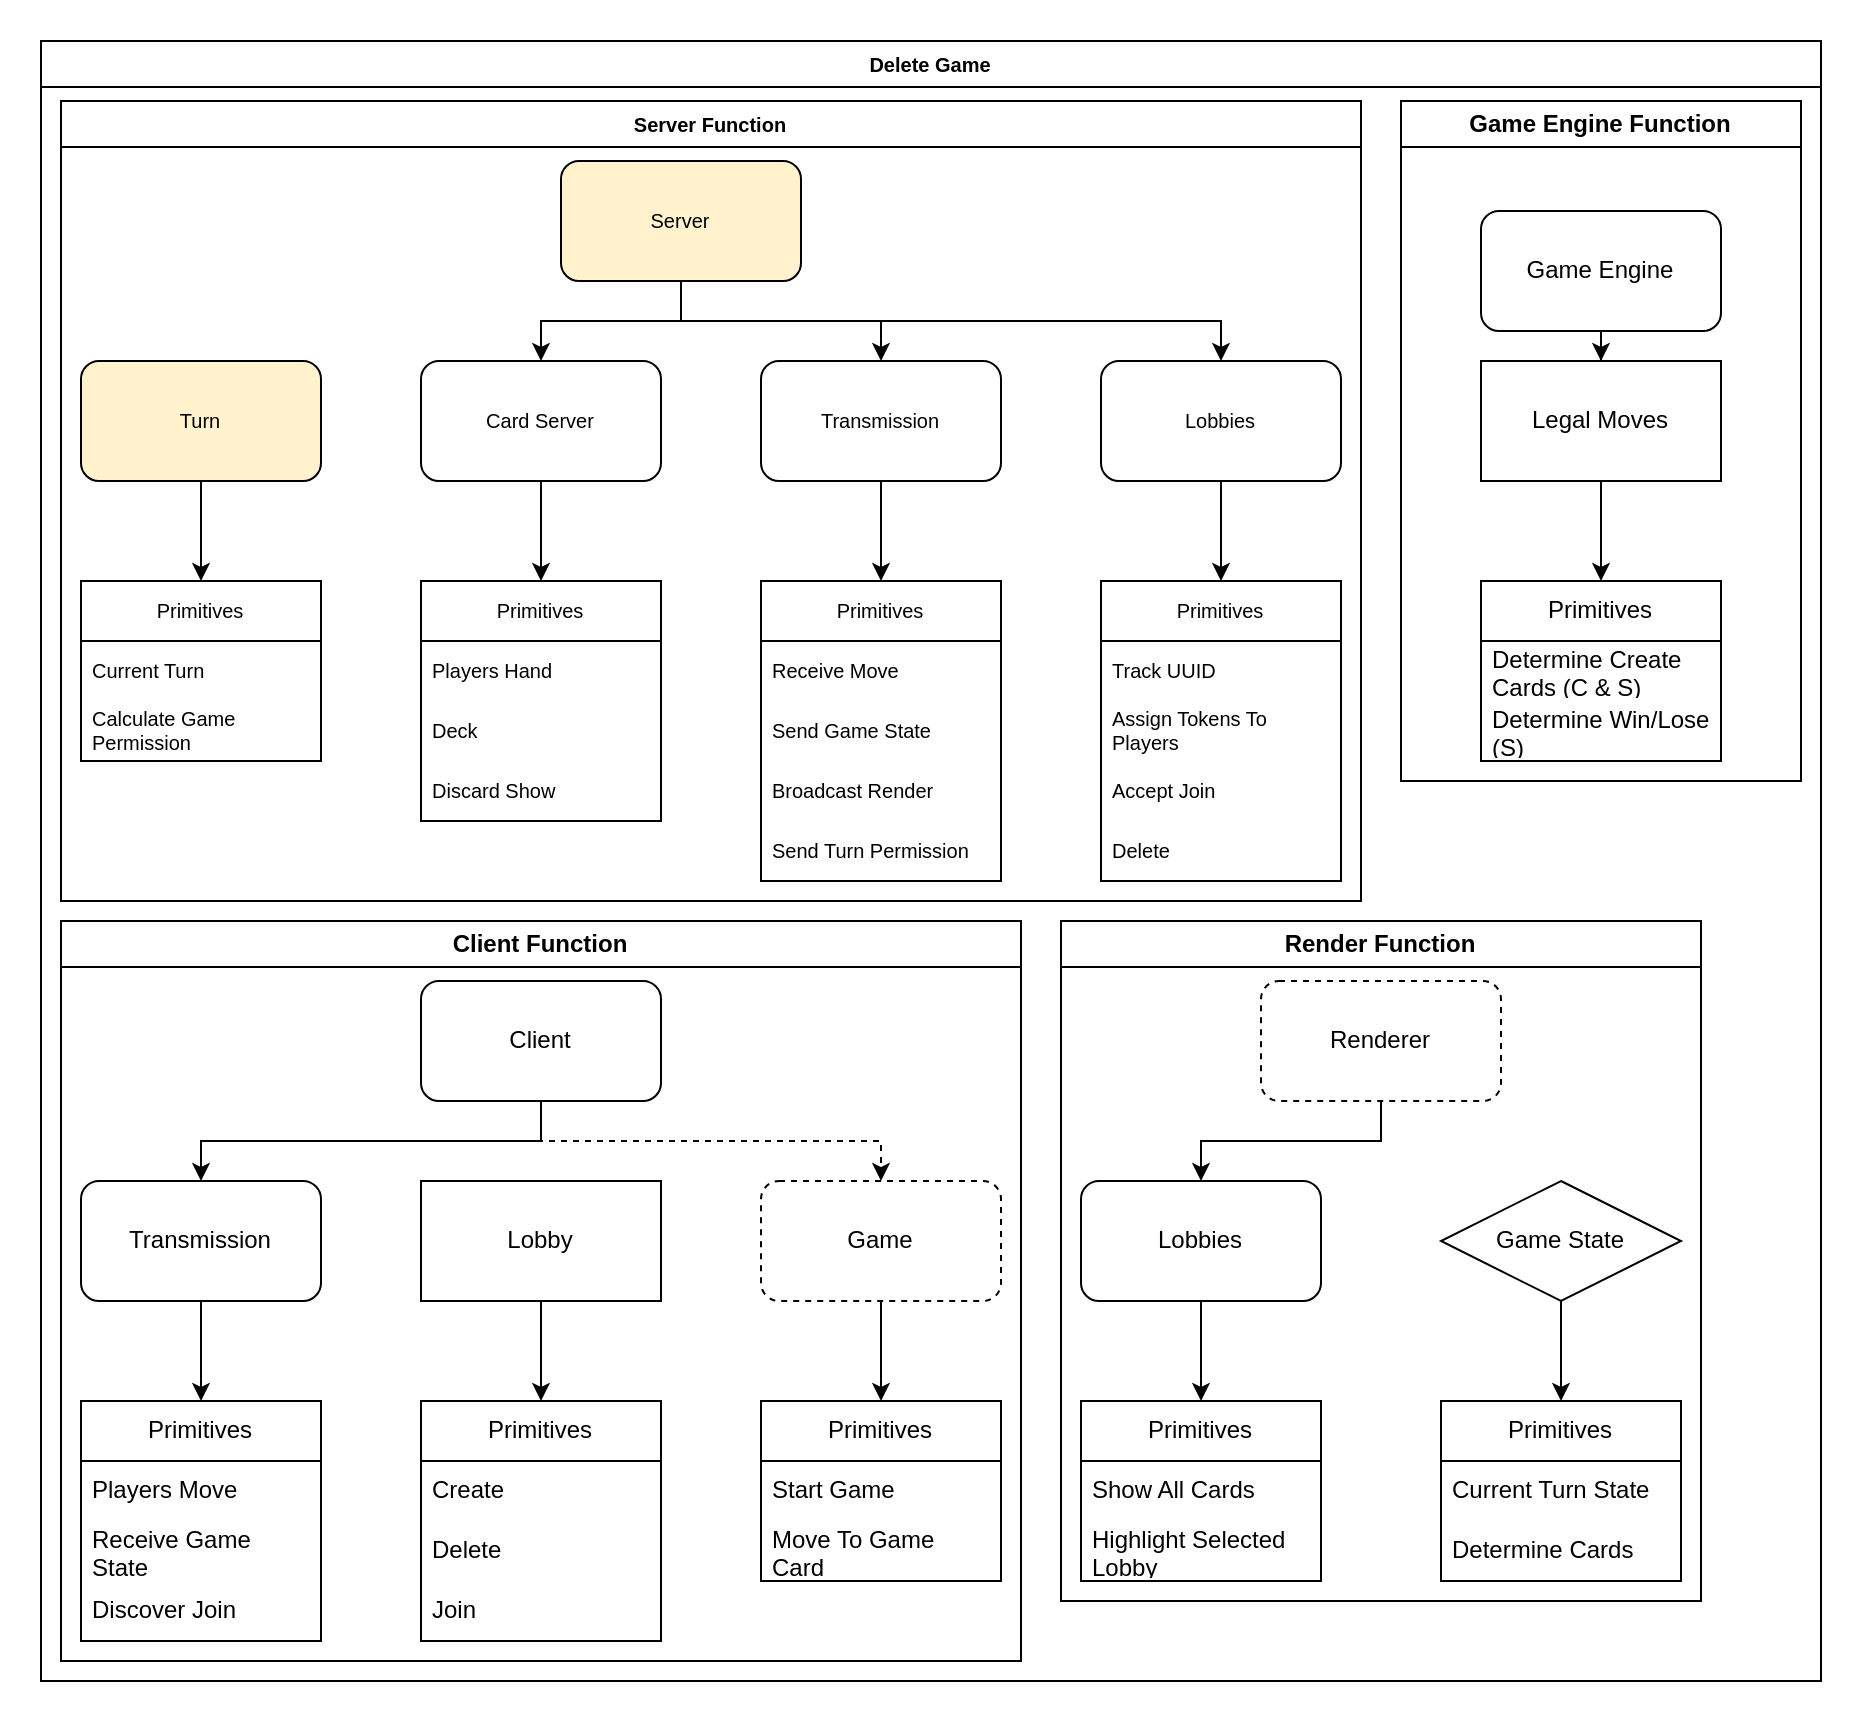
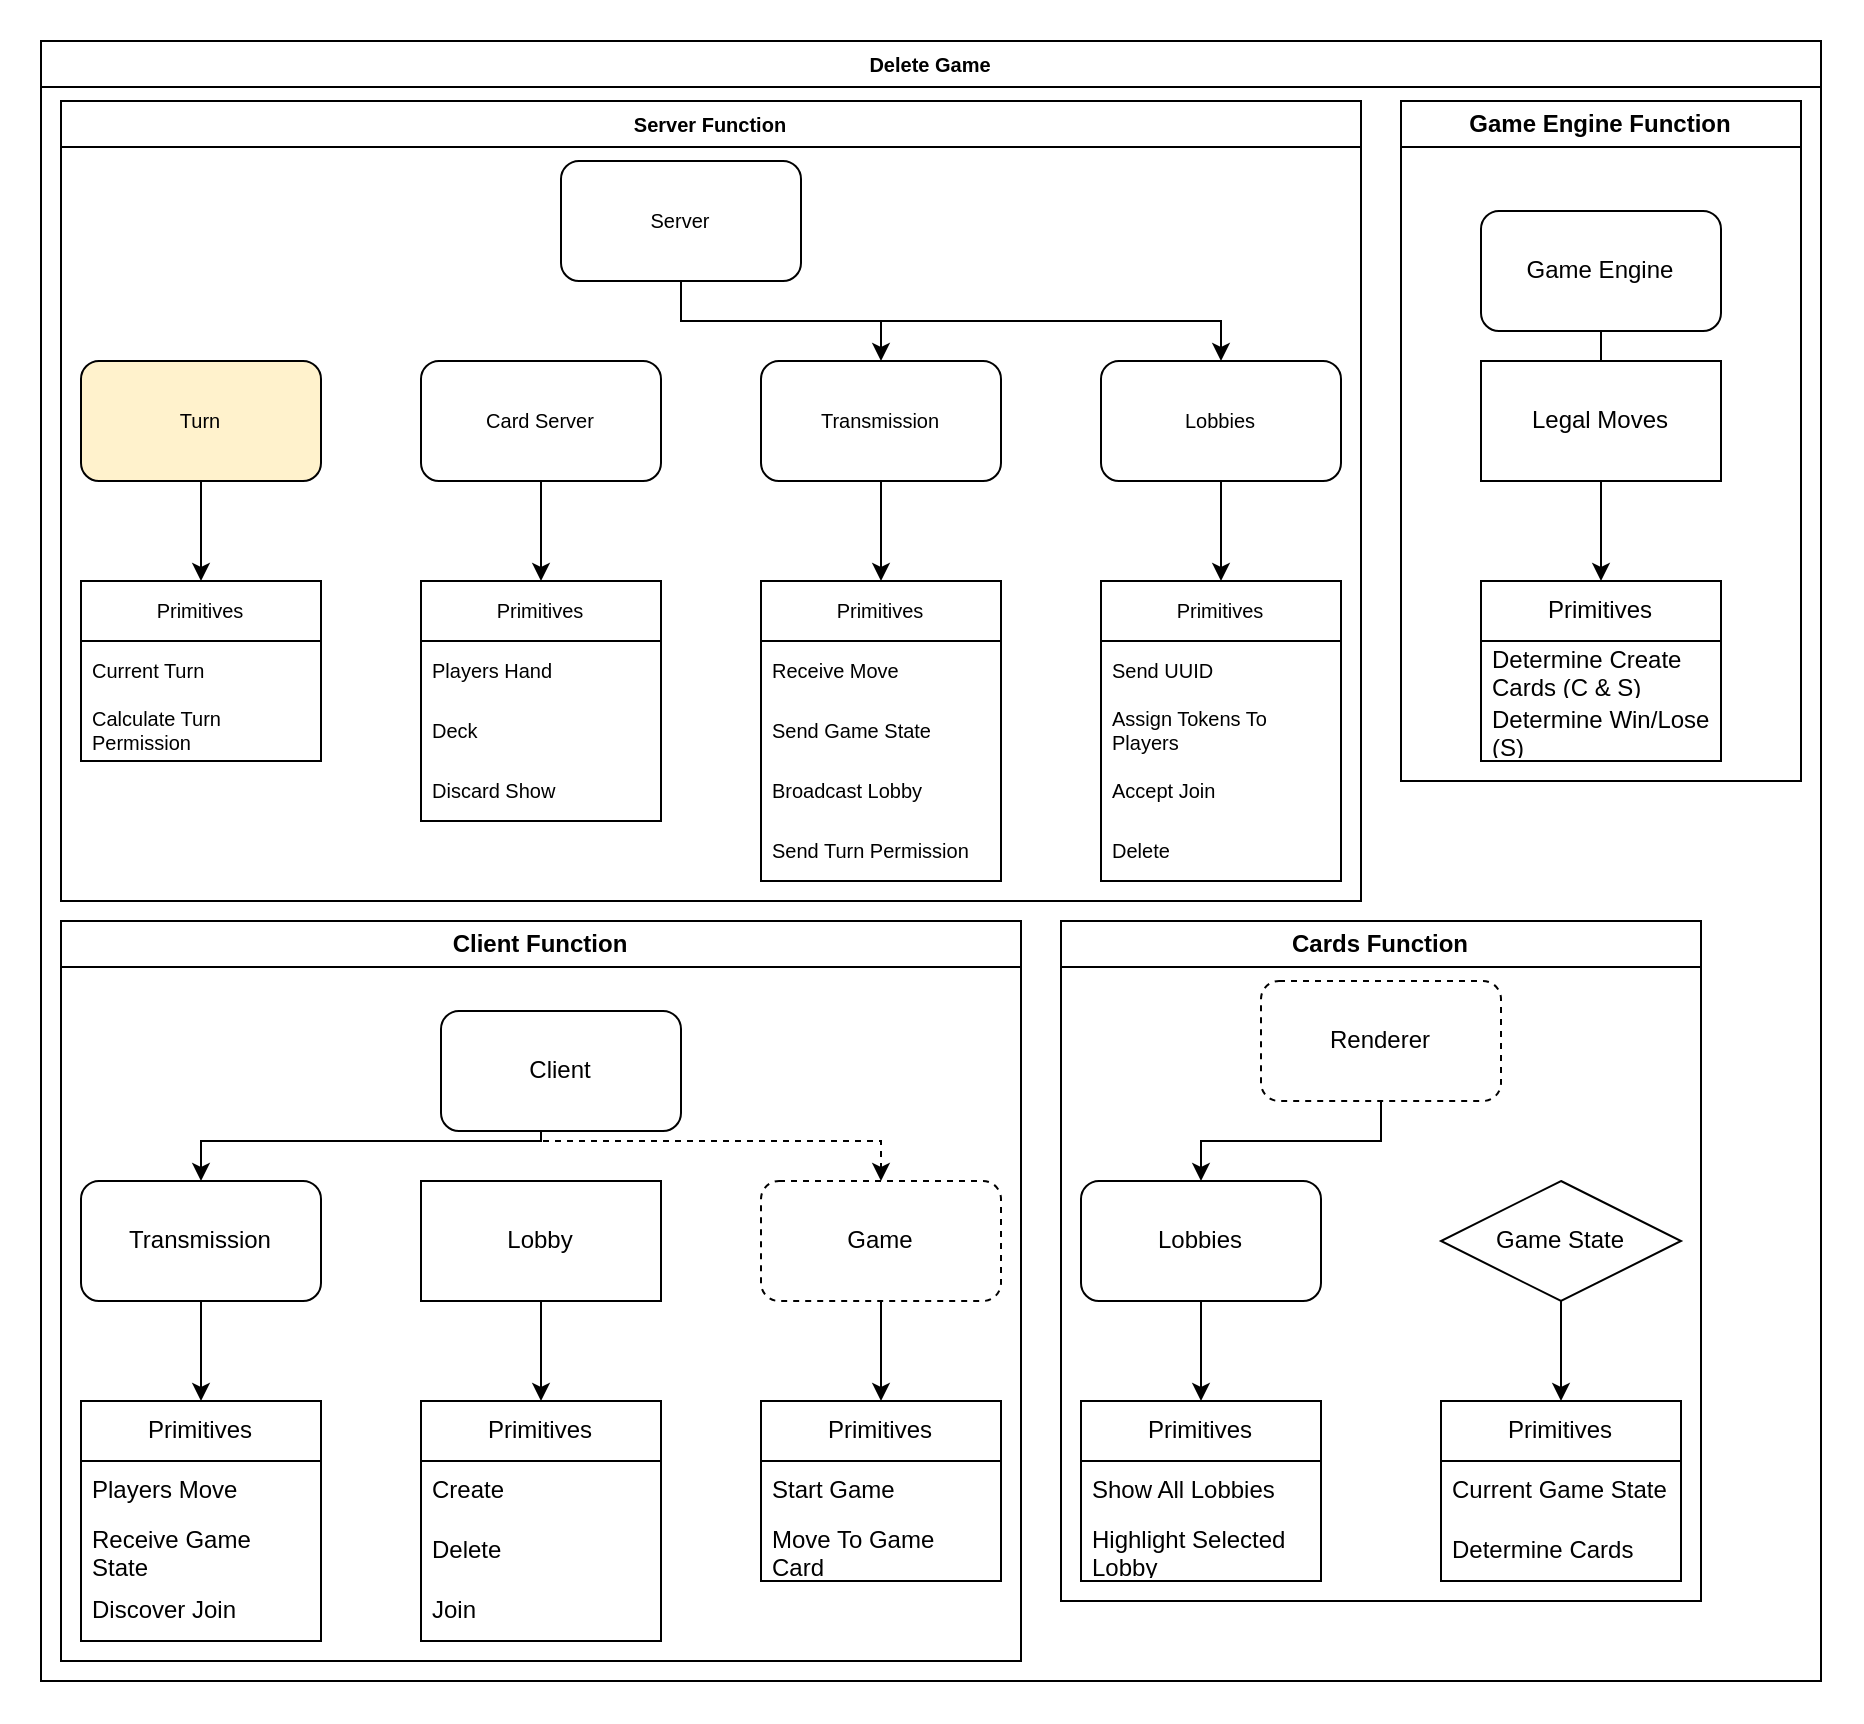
(681, 221) -> (681, 221)
(596, 321) -> none
(1601, 346) -> (1601, 351)
(1166, 671) -> (1161, 671)
(203, 731) -> (203, 731)
(860, 791) -> (854, 791)
(1381, 945) -> (1381, 945)
(541, 1041) -> (561, 1071)
(1175, 1491) -> (1185, 1491)
(1563, 1491) -> (1563, 1491)
